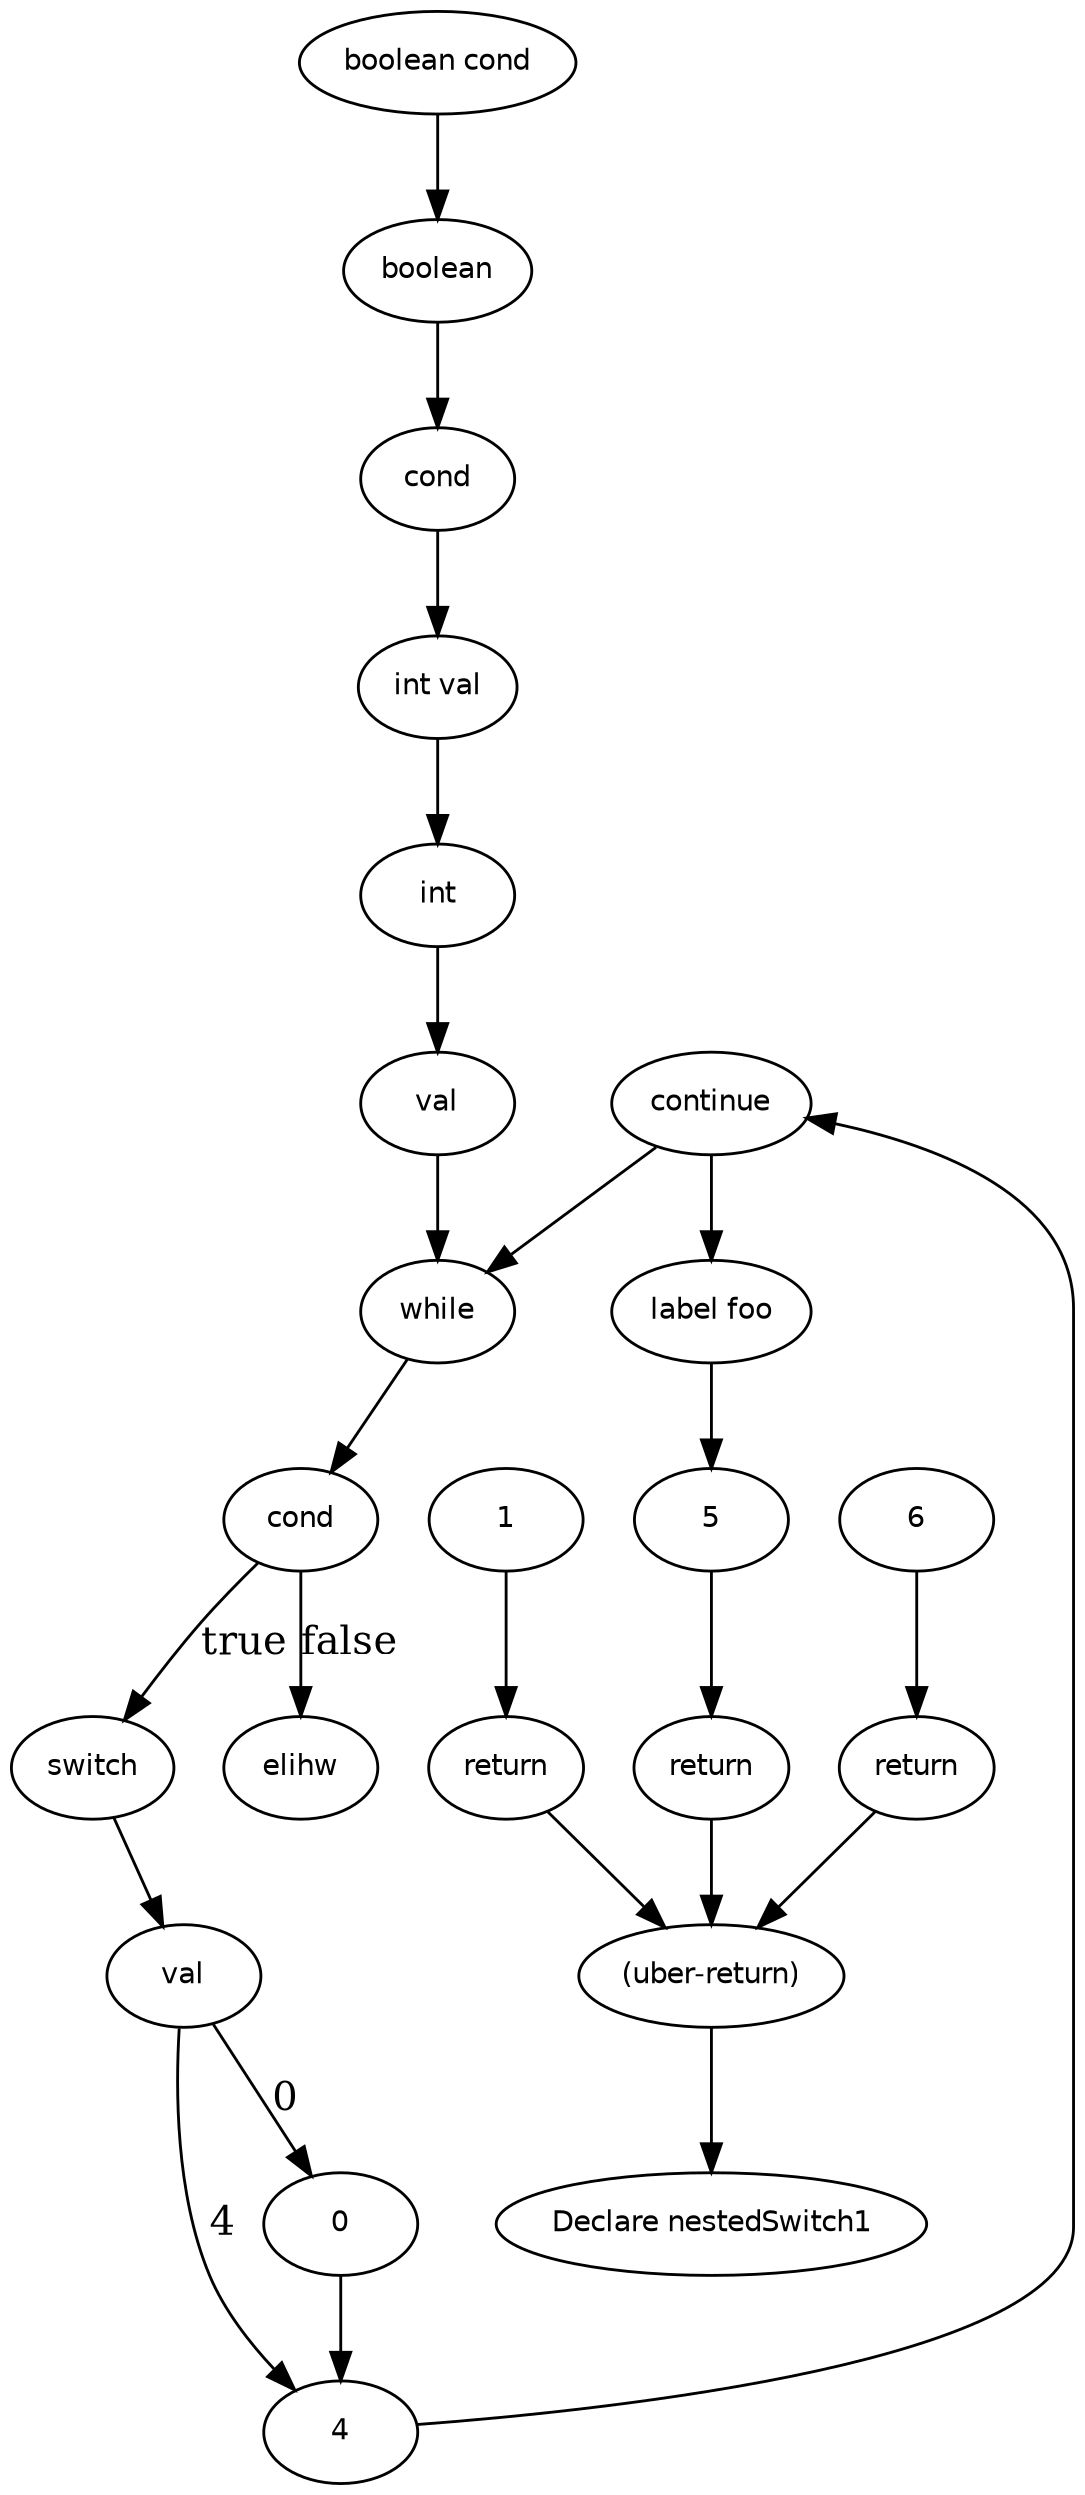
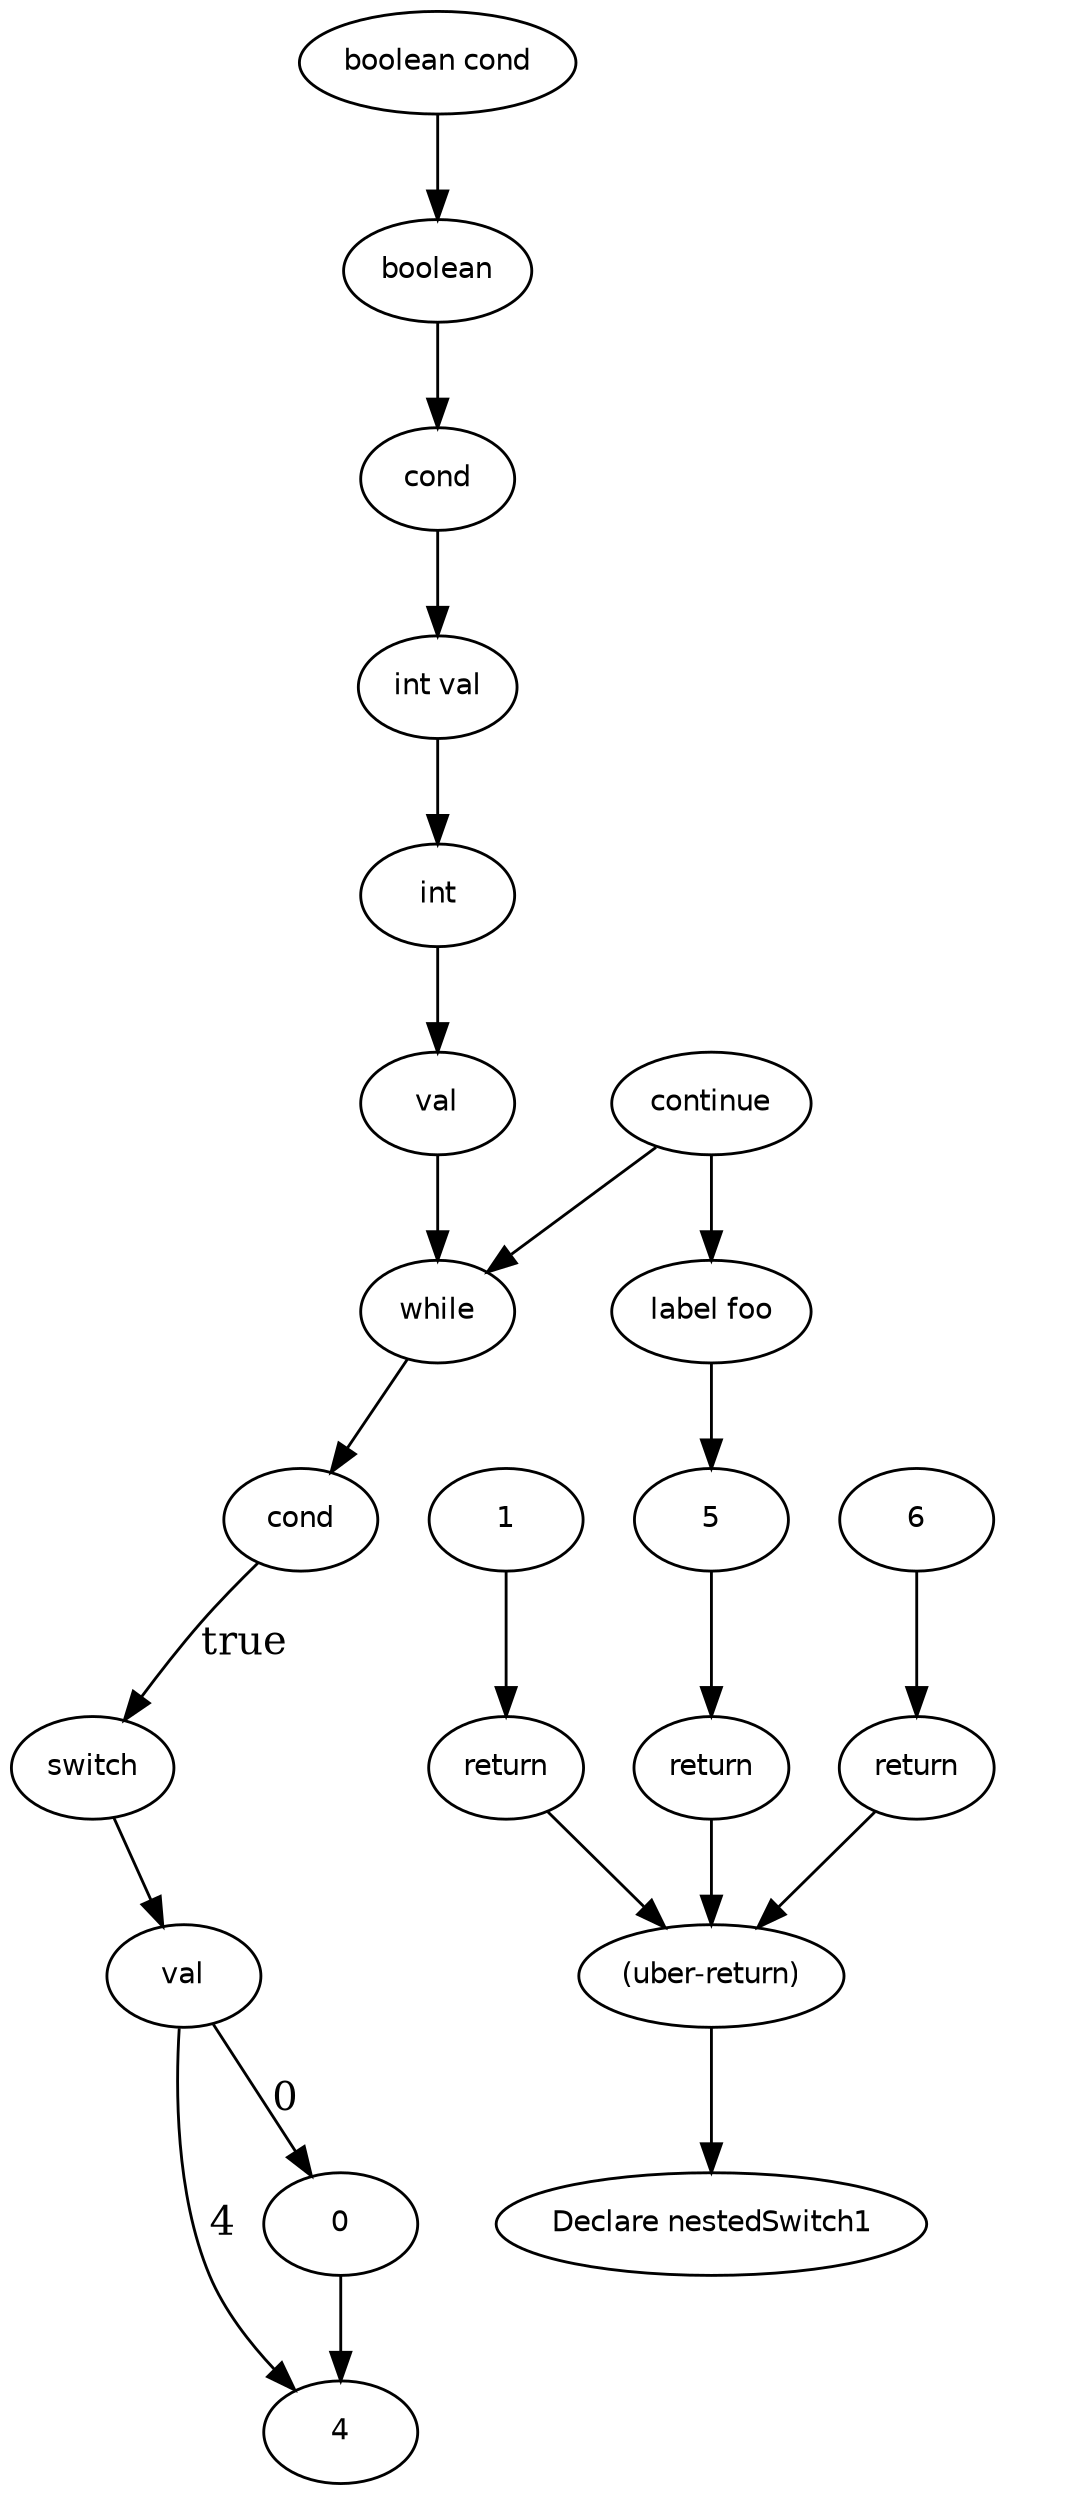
(301, 1768) -> none
(1074, 1961) -> none
